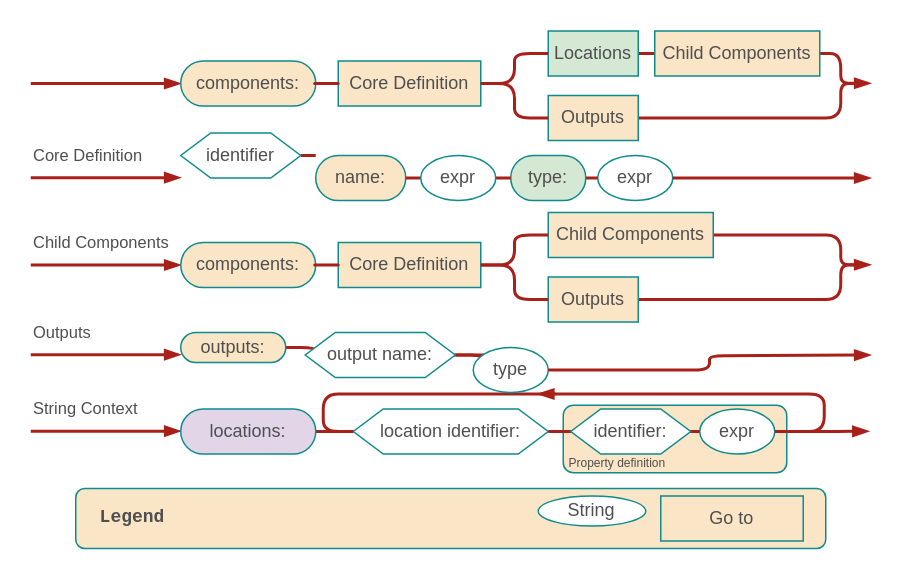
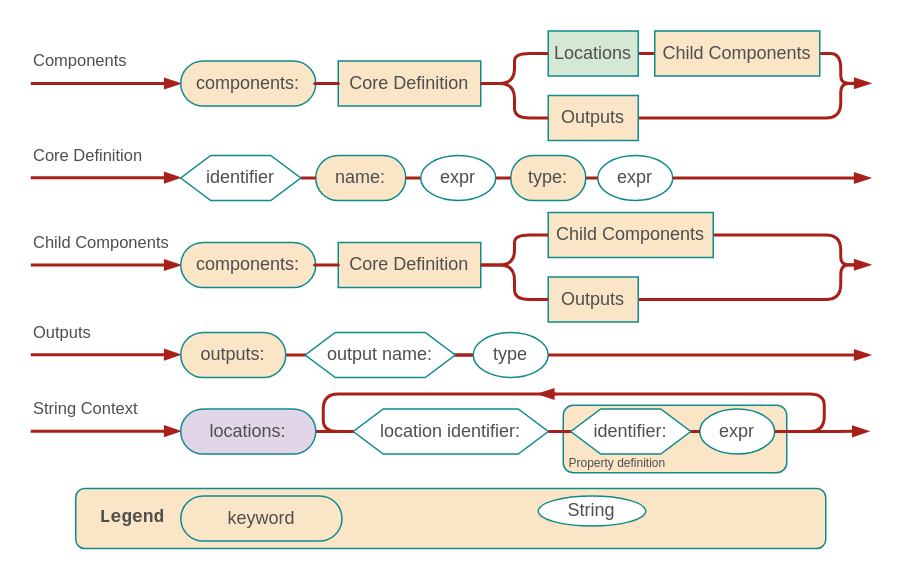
none -> (91, 61)
(241, 155) -> (241, 178)
(548, 178) -> (548, 178)
(233, 347) -> (233, 355)
(511, 370) -> (511, 355)
none -> (261, 518)
(732, 518) -> none
